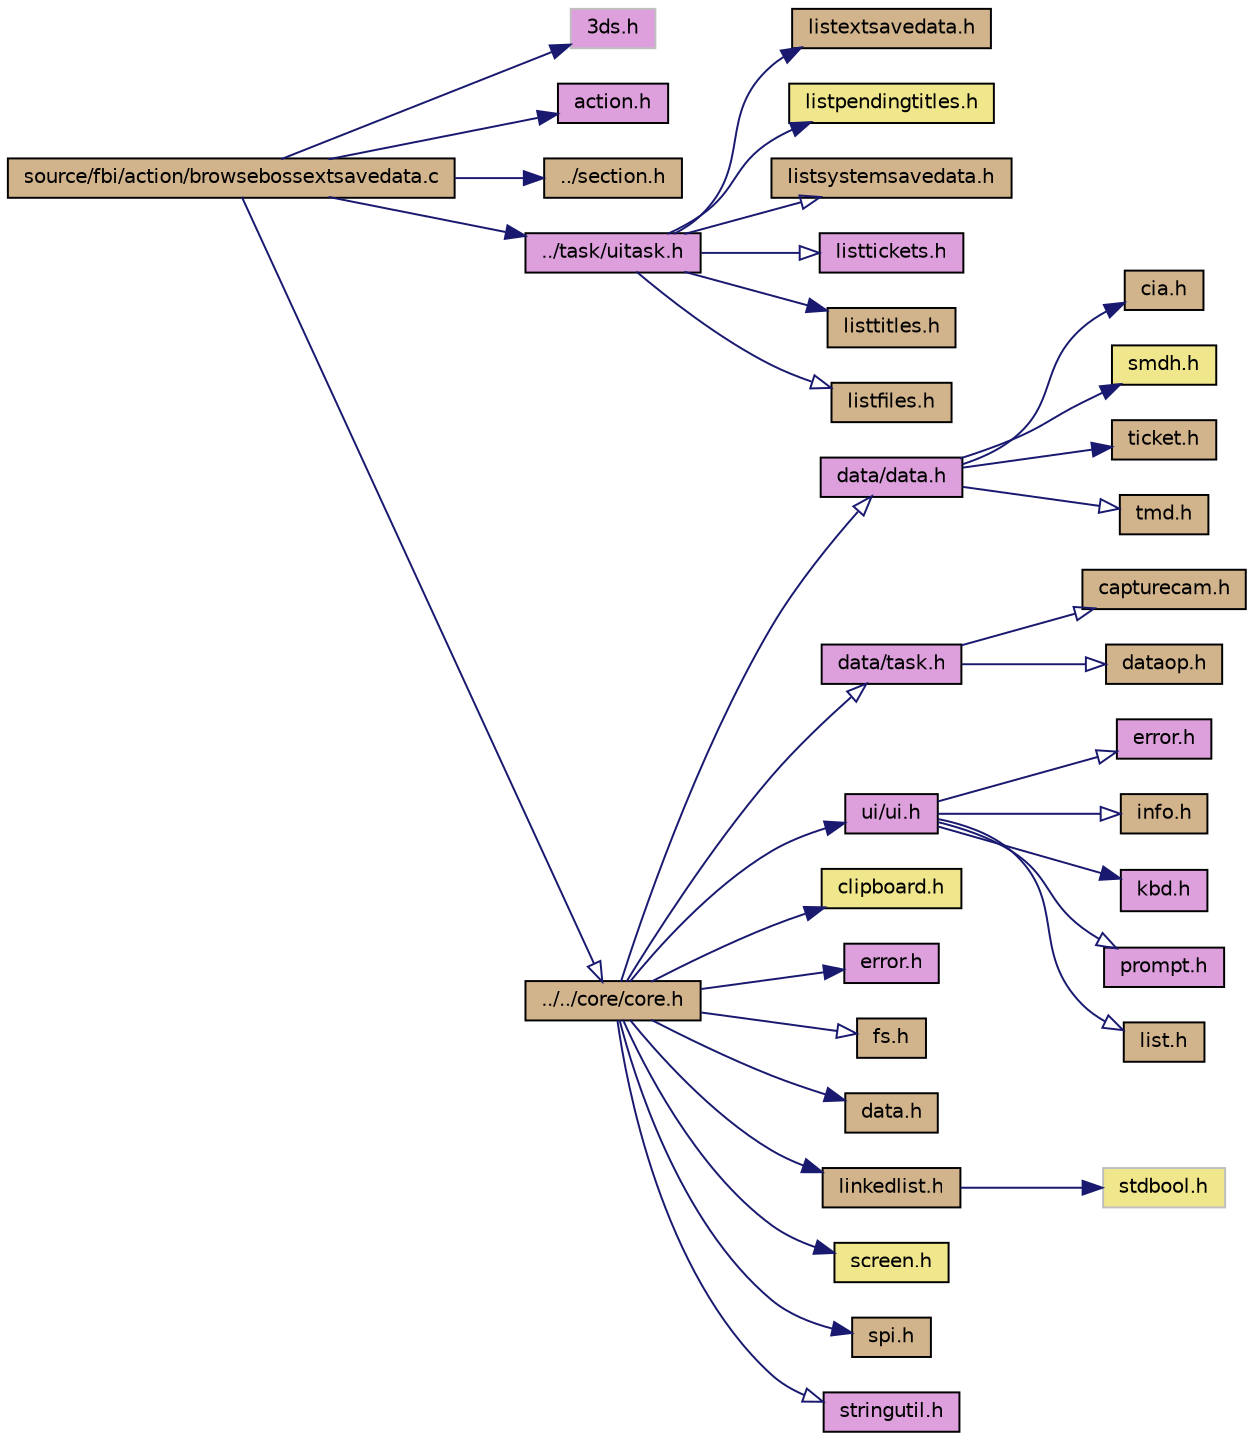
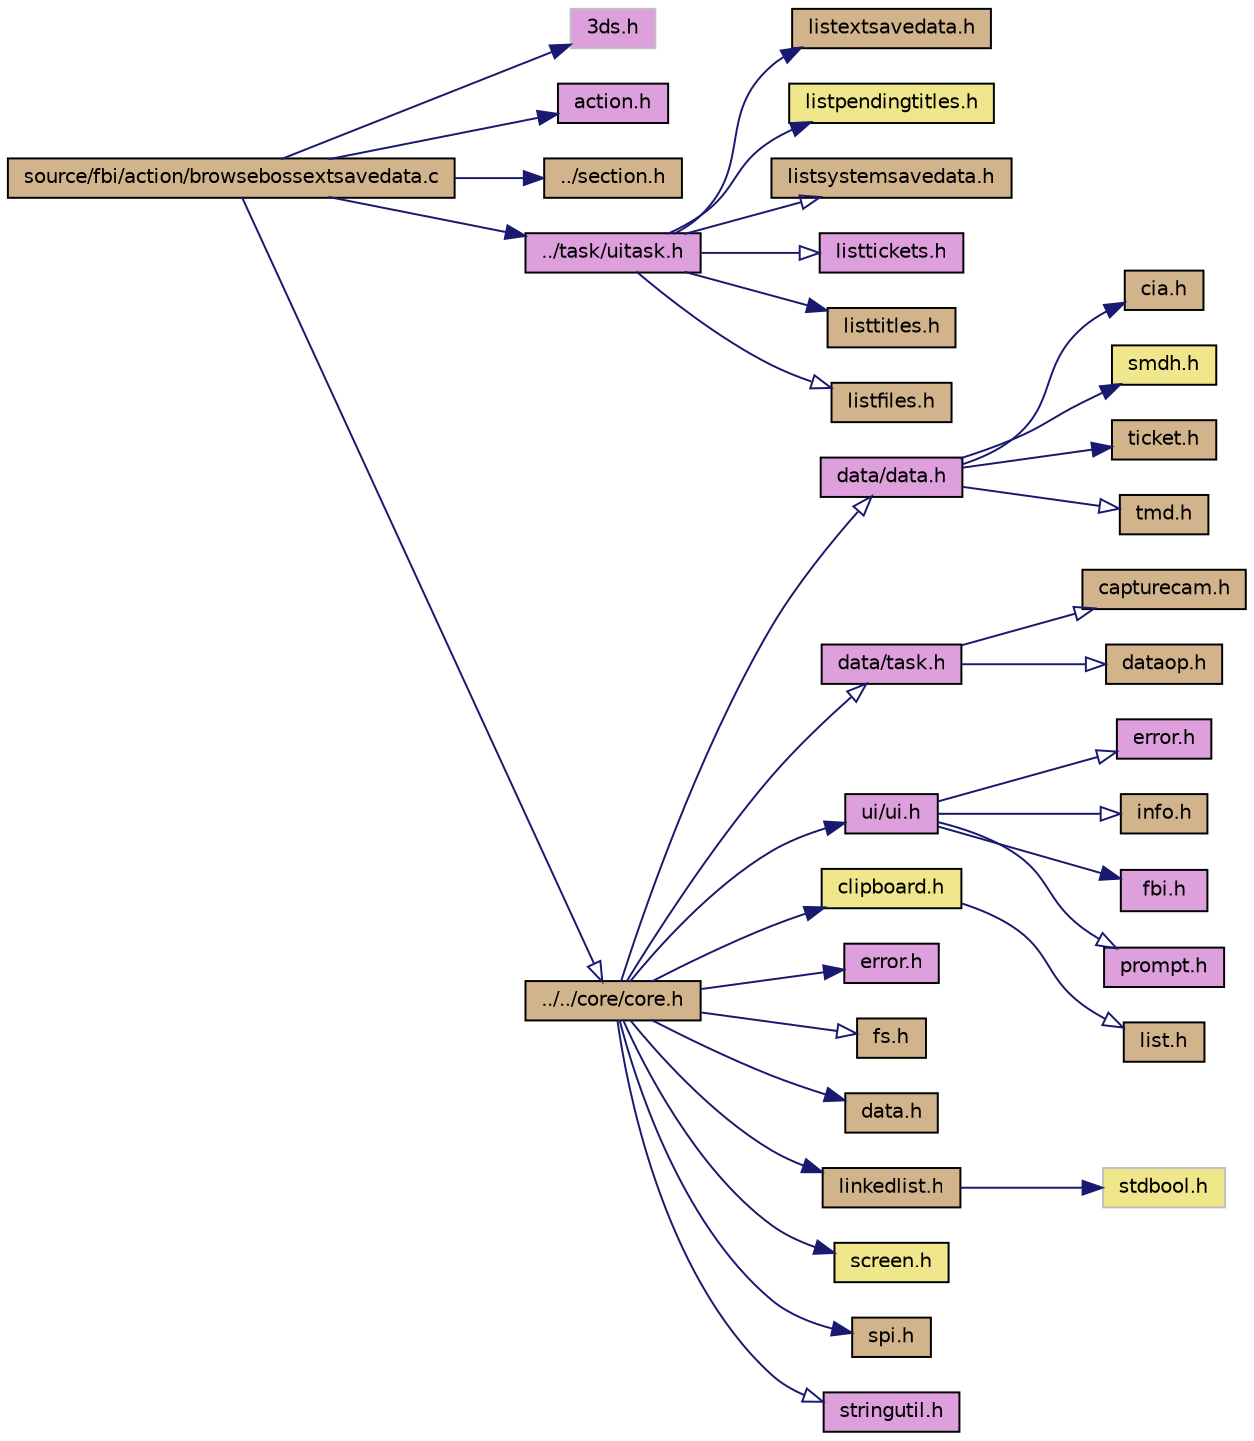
(1164, 891) -> (1164, 891)
(1045, 908) -> (1040, 953)
